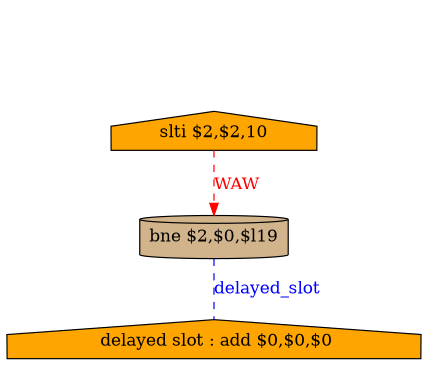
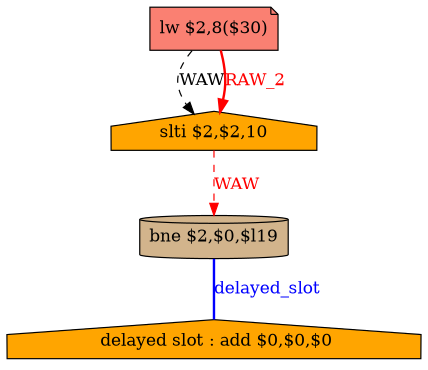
none -> (214, 29)
(214, 289) -> (214, 289)
